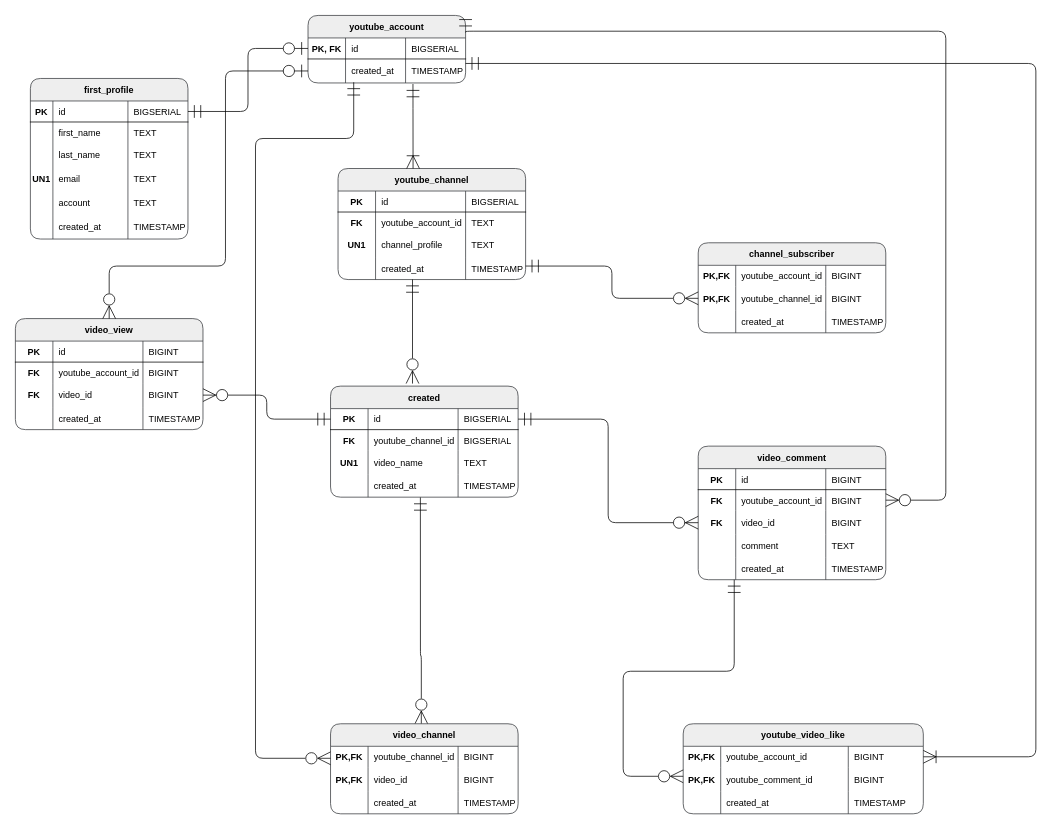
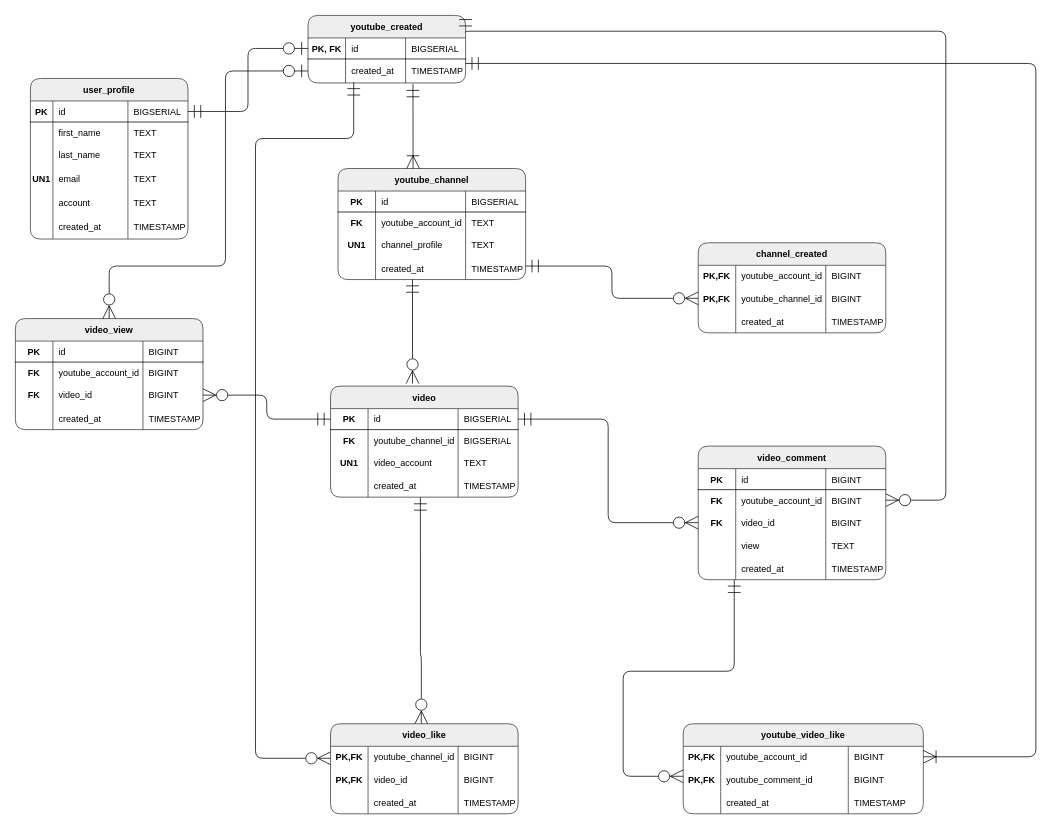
(386, 27) -> (386, 27)
(109, 90) -> (109, 90)
(791, 254) -> (791, 254)
(424, 398) -> (424, 398)
(398, 463) -> (405, 463)
(759, 546) -> (750, 546)
(424, 735) -> (424, 735)
